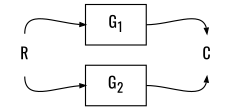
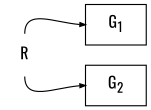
(207, 55) -> none
